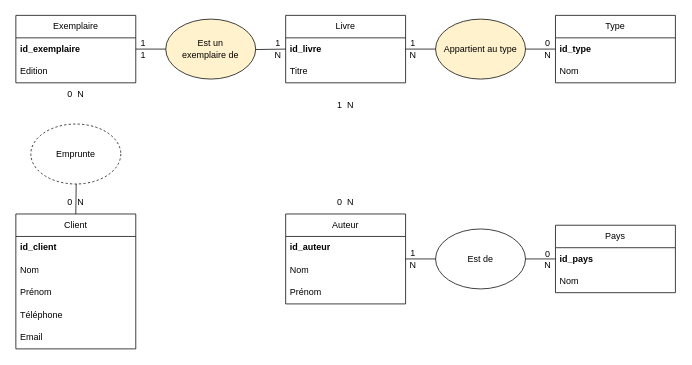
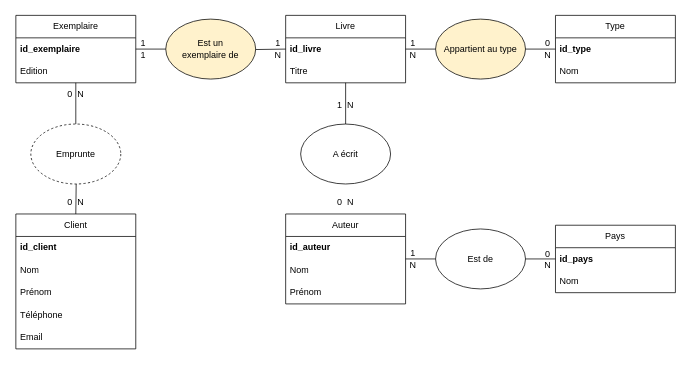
none -> (75, 104)
none -> (345, 104)
none -> (345, 154)
